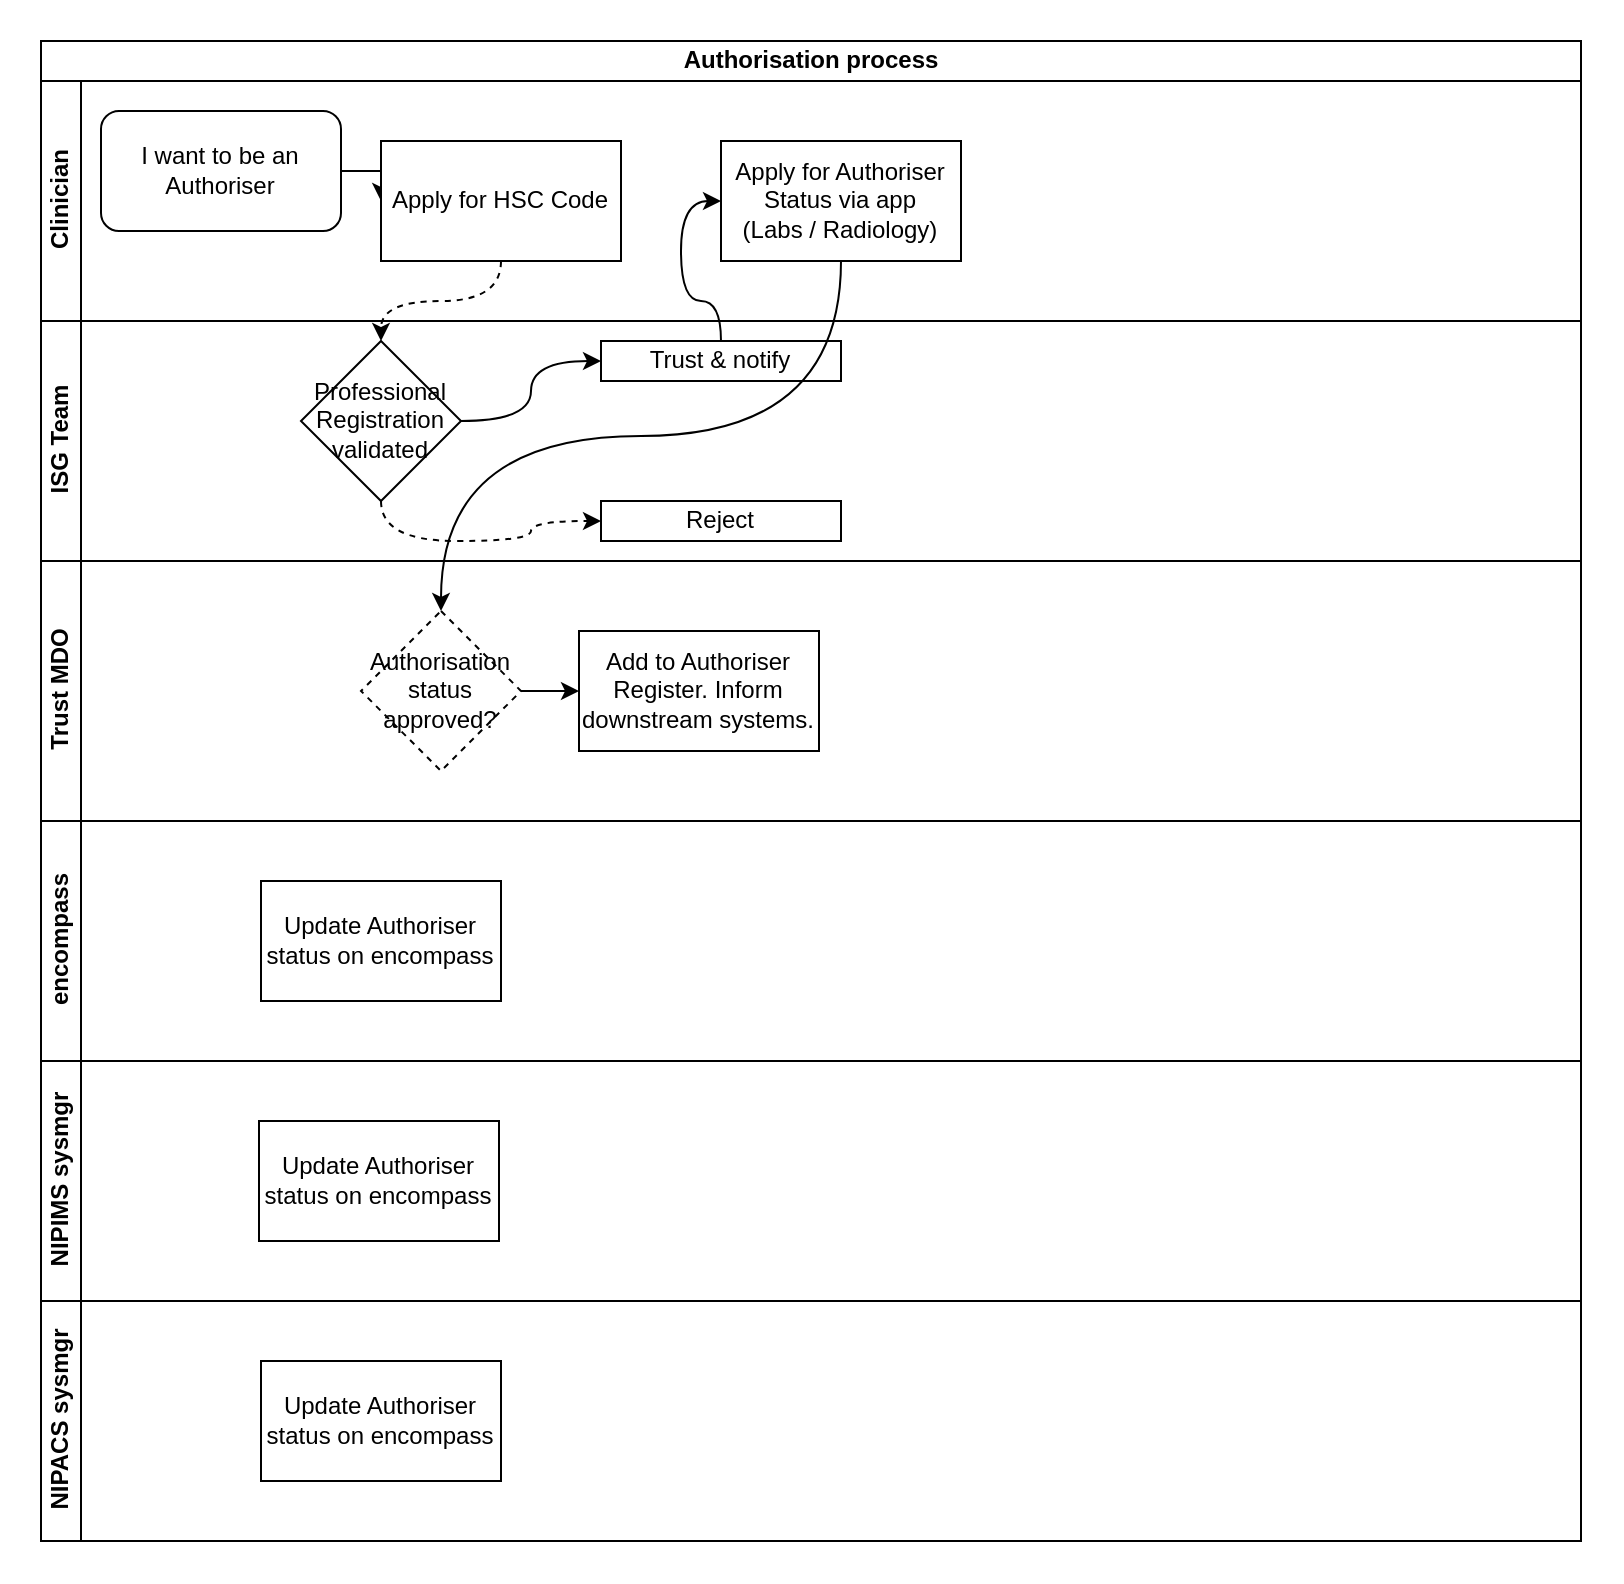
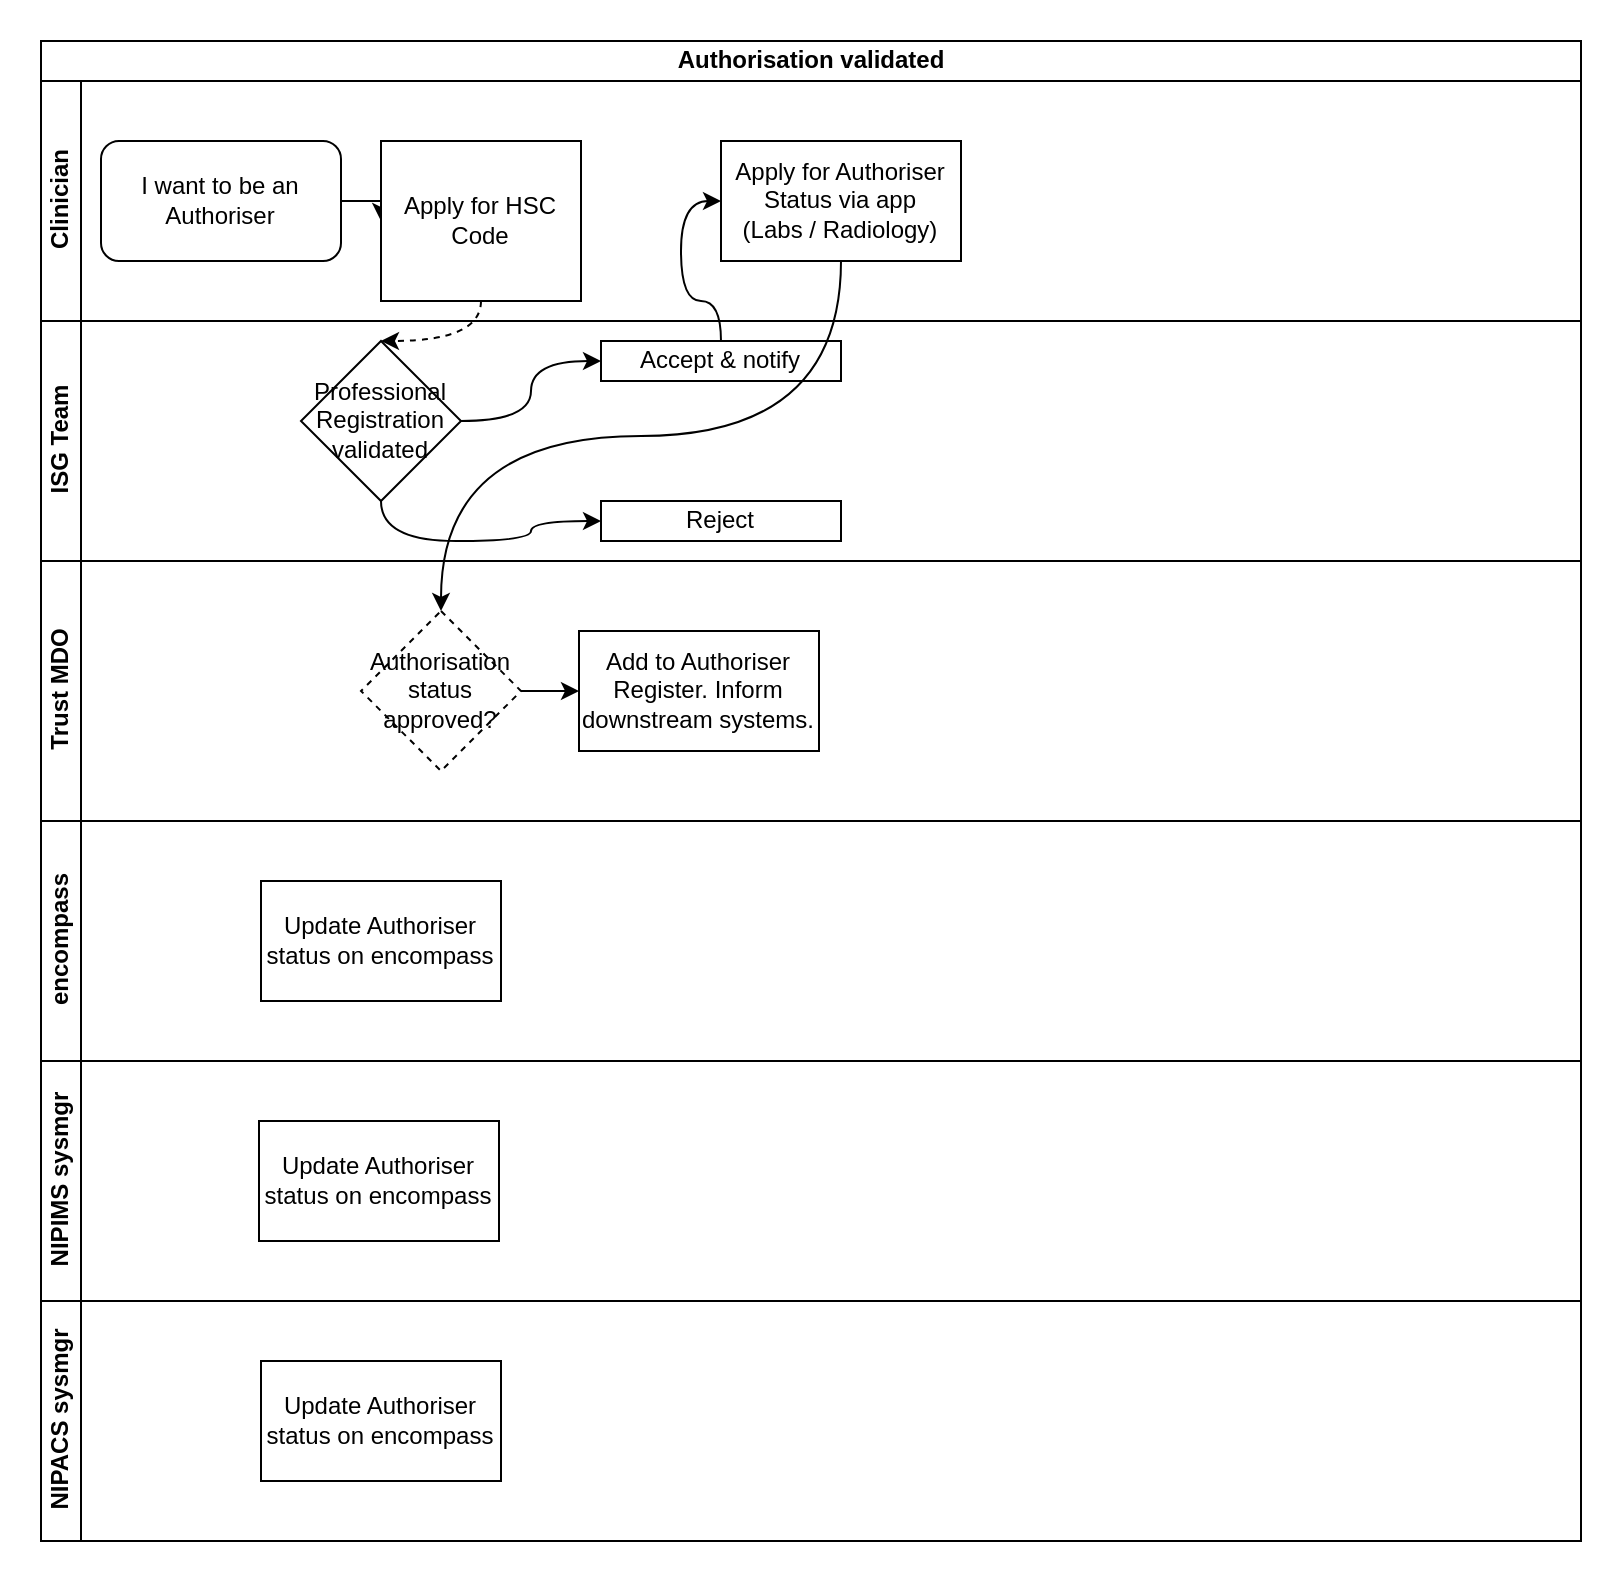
(812, 61) -> (812, 61)
(221, 171) -> (221, 201)
(501, 201) -> (481, 221)
(721, 361) -> (721, 361)
(521, 537) -> (521, 537)
